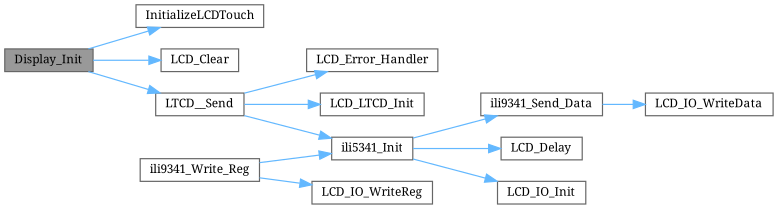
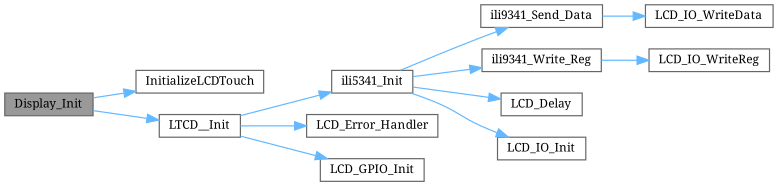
(200, 60) -> none
(200, 104) -> (200, 126)
(372, 104) -> (372, 170)
(289, 159) -> (441, 73)
